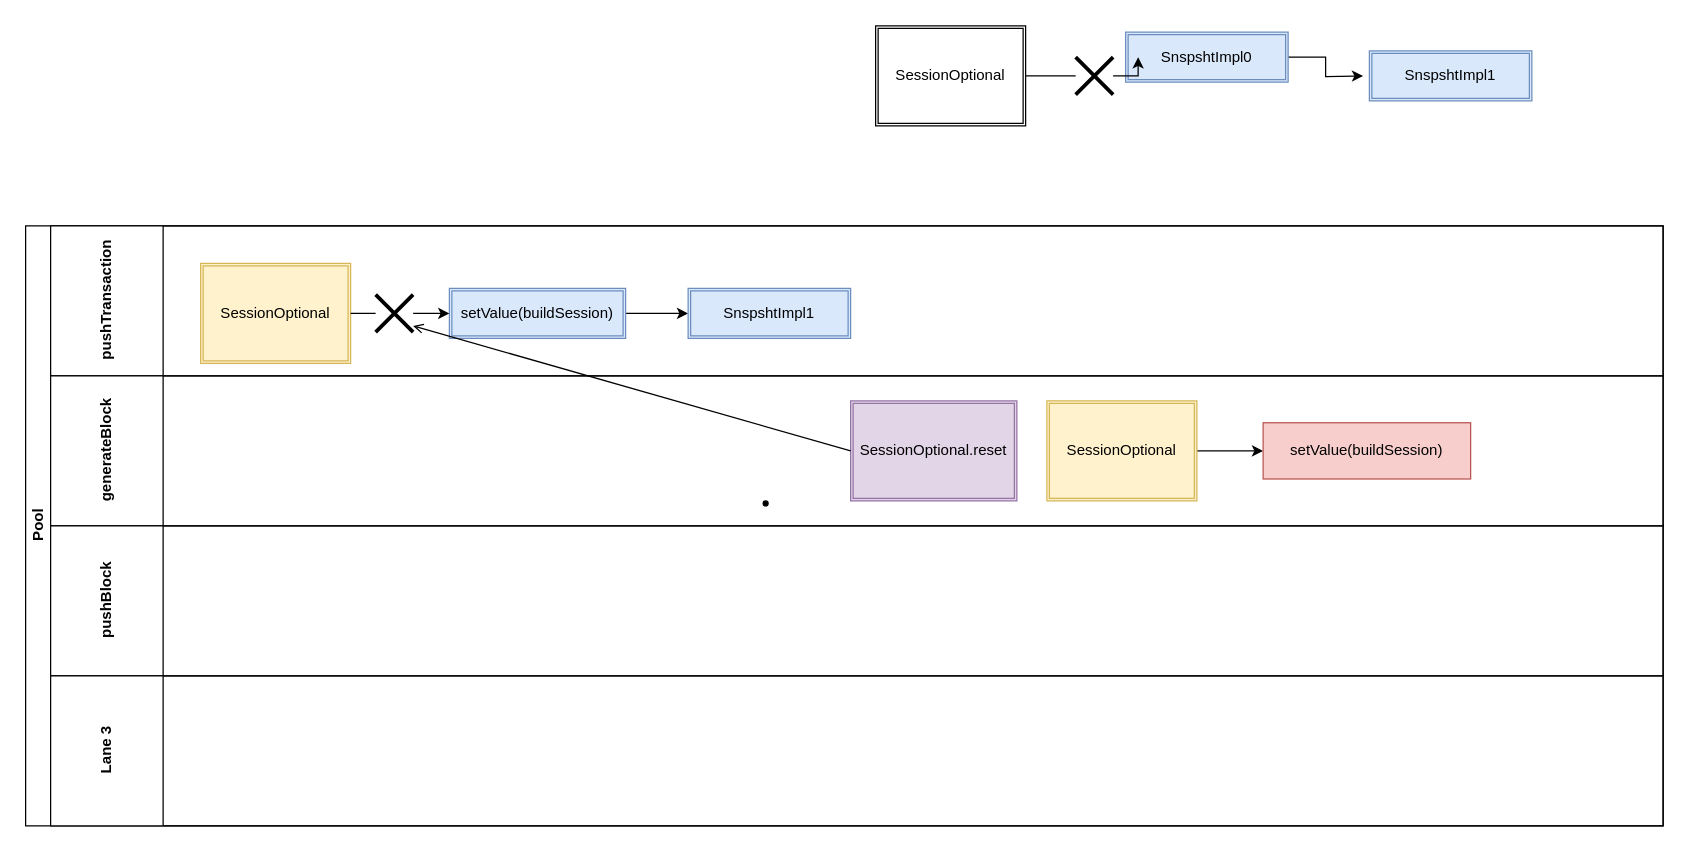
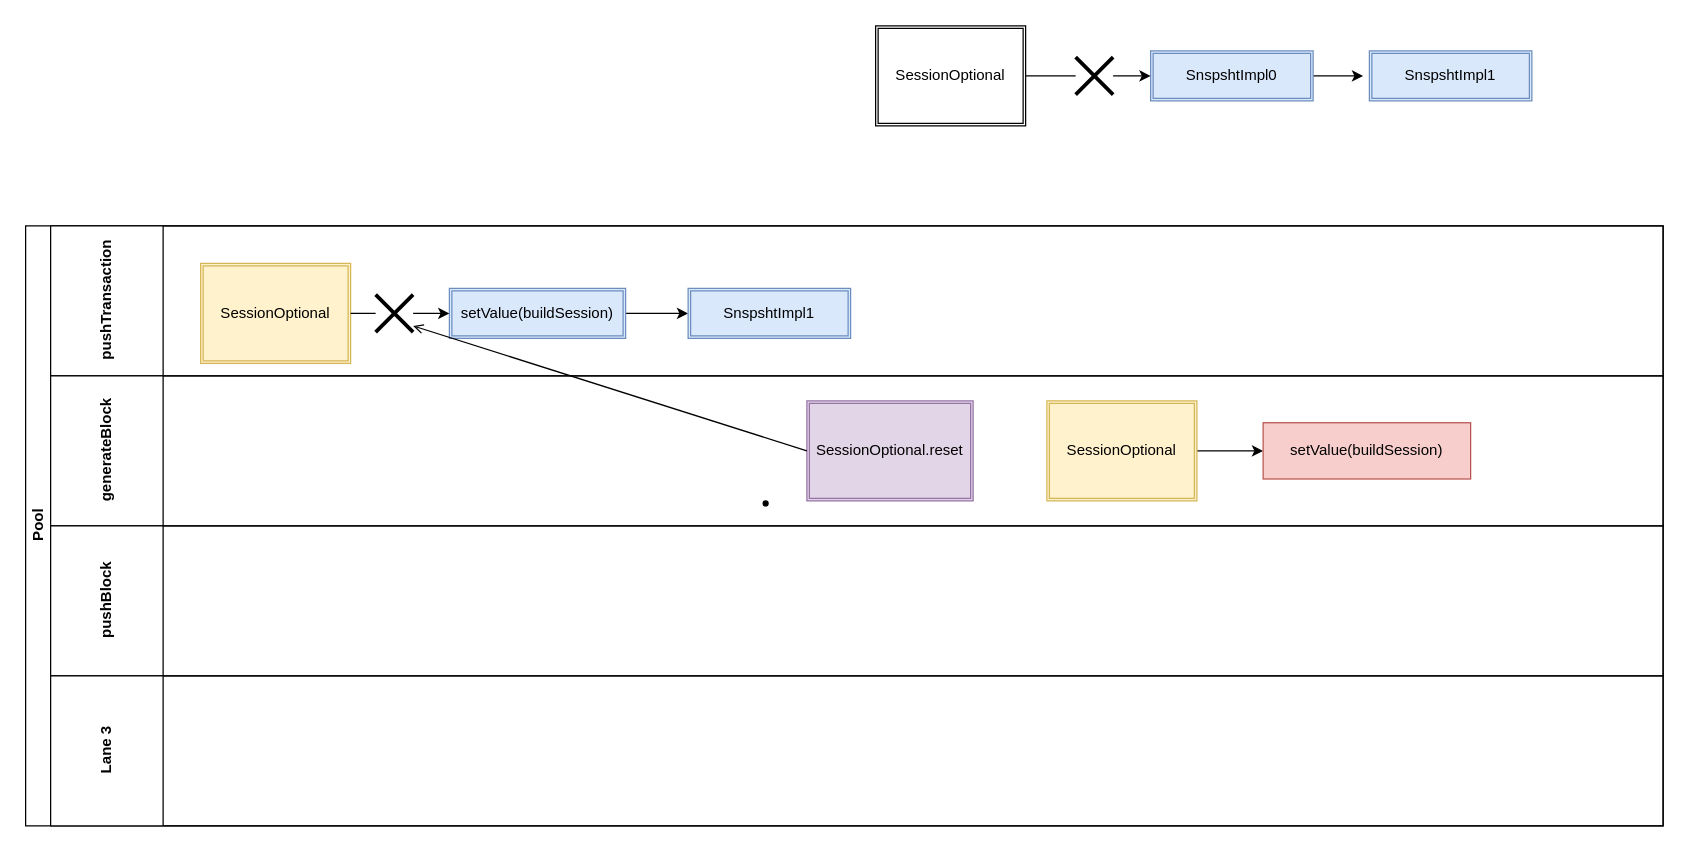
(1207, 57) -> (1232, 76)
(934, 451) -> (890, 451)
